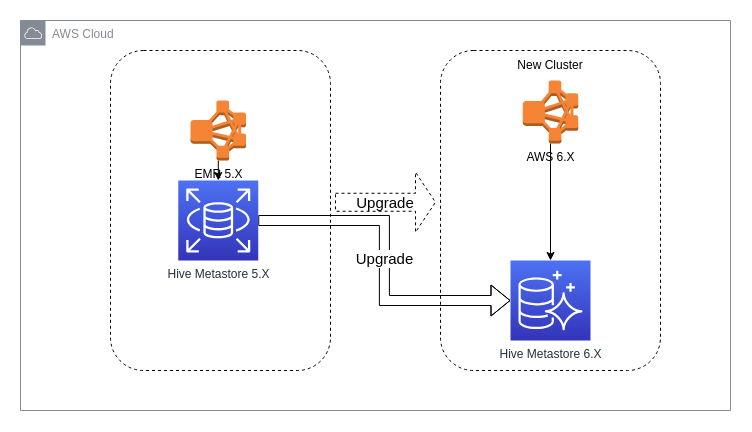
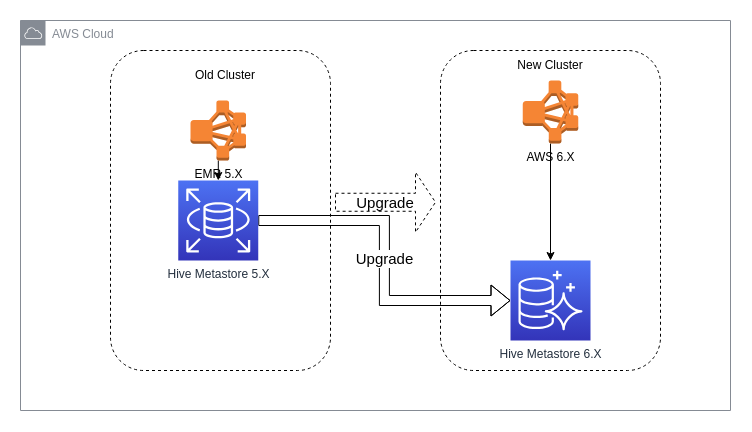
none -> (226, 76)
